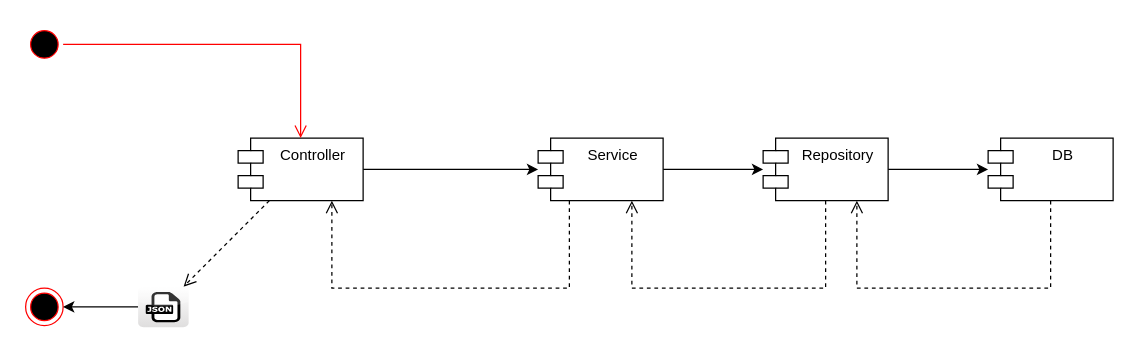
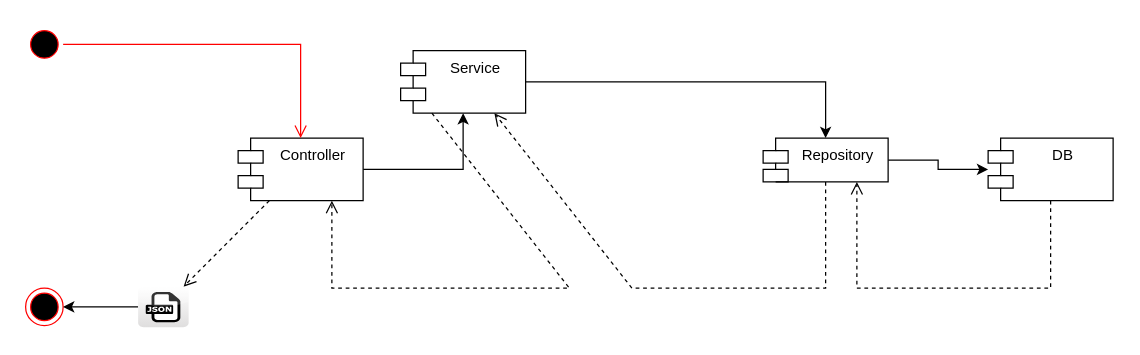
(601, 169) -> (463, 82)
(826, 169) -> (826, 160)
